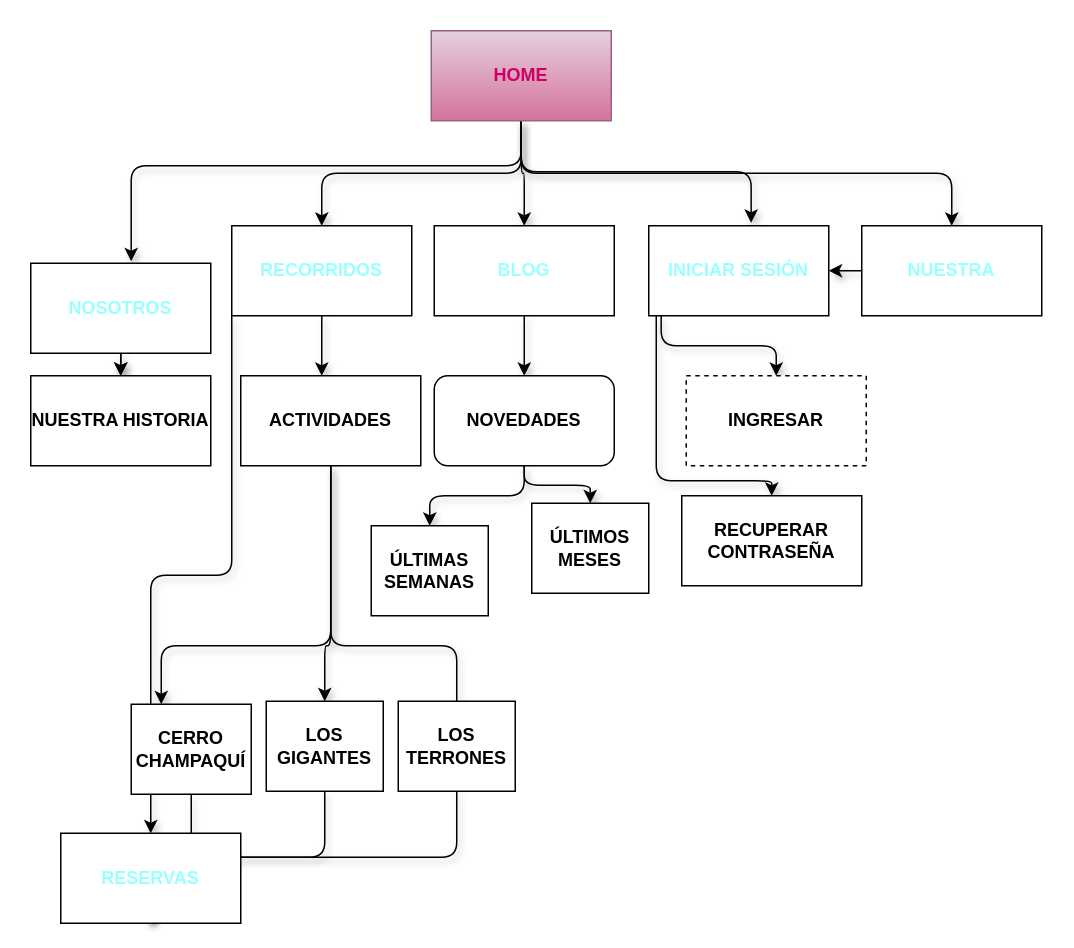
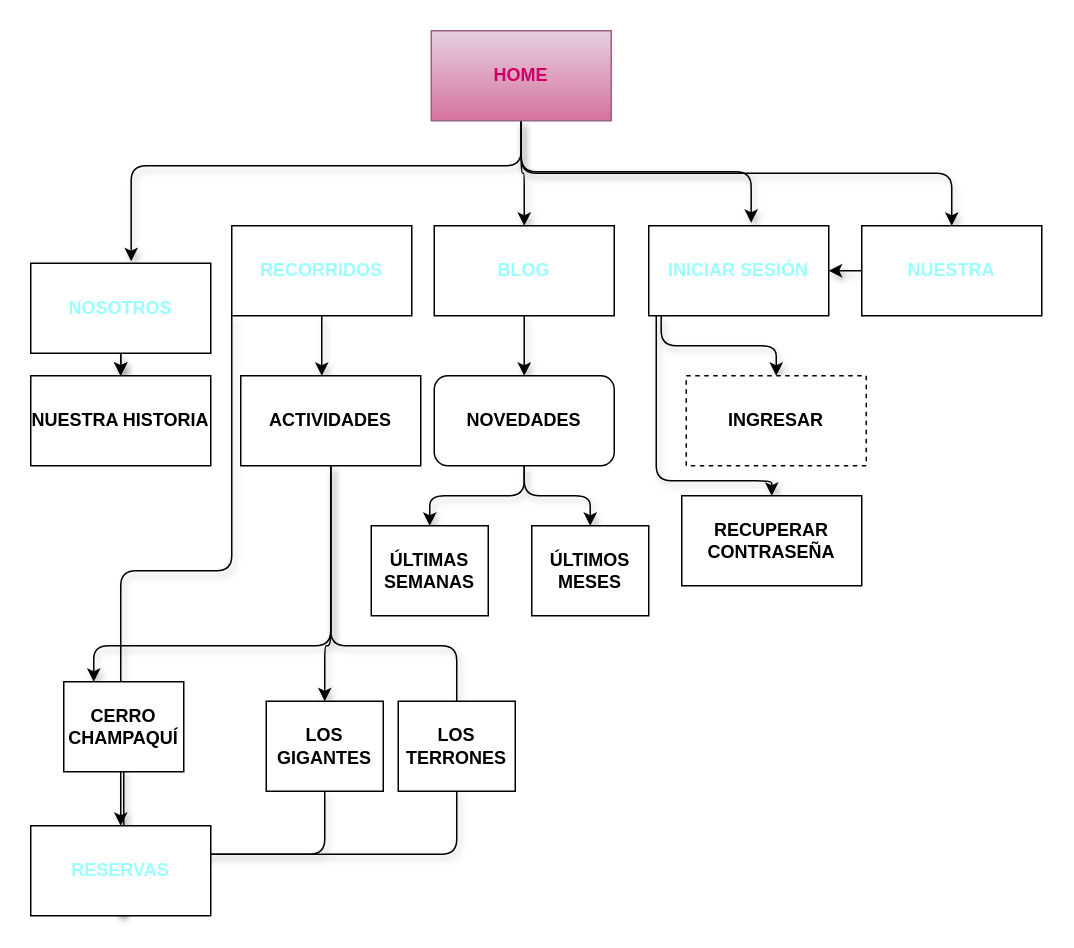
(405, 173) -> none
(590, 548) -> (590, 571)
(191, 749) -> (124, 727)
(151, 878) -> (121, 871)
